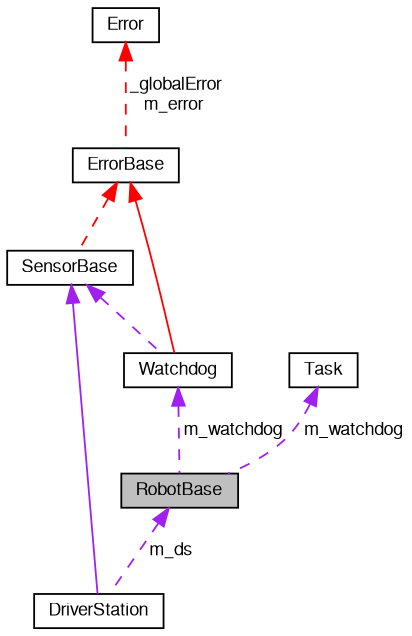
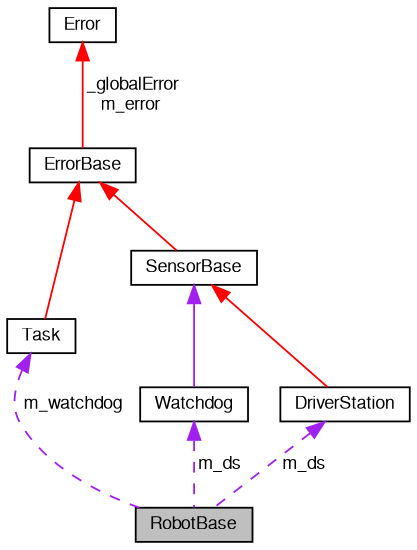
(126, 104) -> (83, 104)
(94, 224) -> (145, 222)
(156, 277) -> (60, 260)
(131, 325) -> (194, 345)
(232, 430) -> (218, 465)
(85, 448) -> (277, 342)
(134, 558) -> (262, 470)
